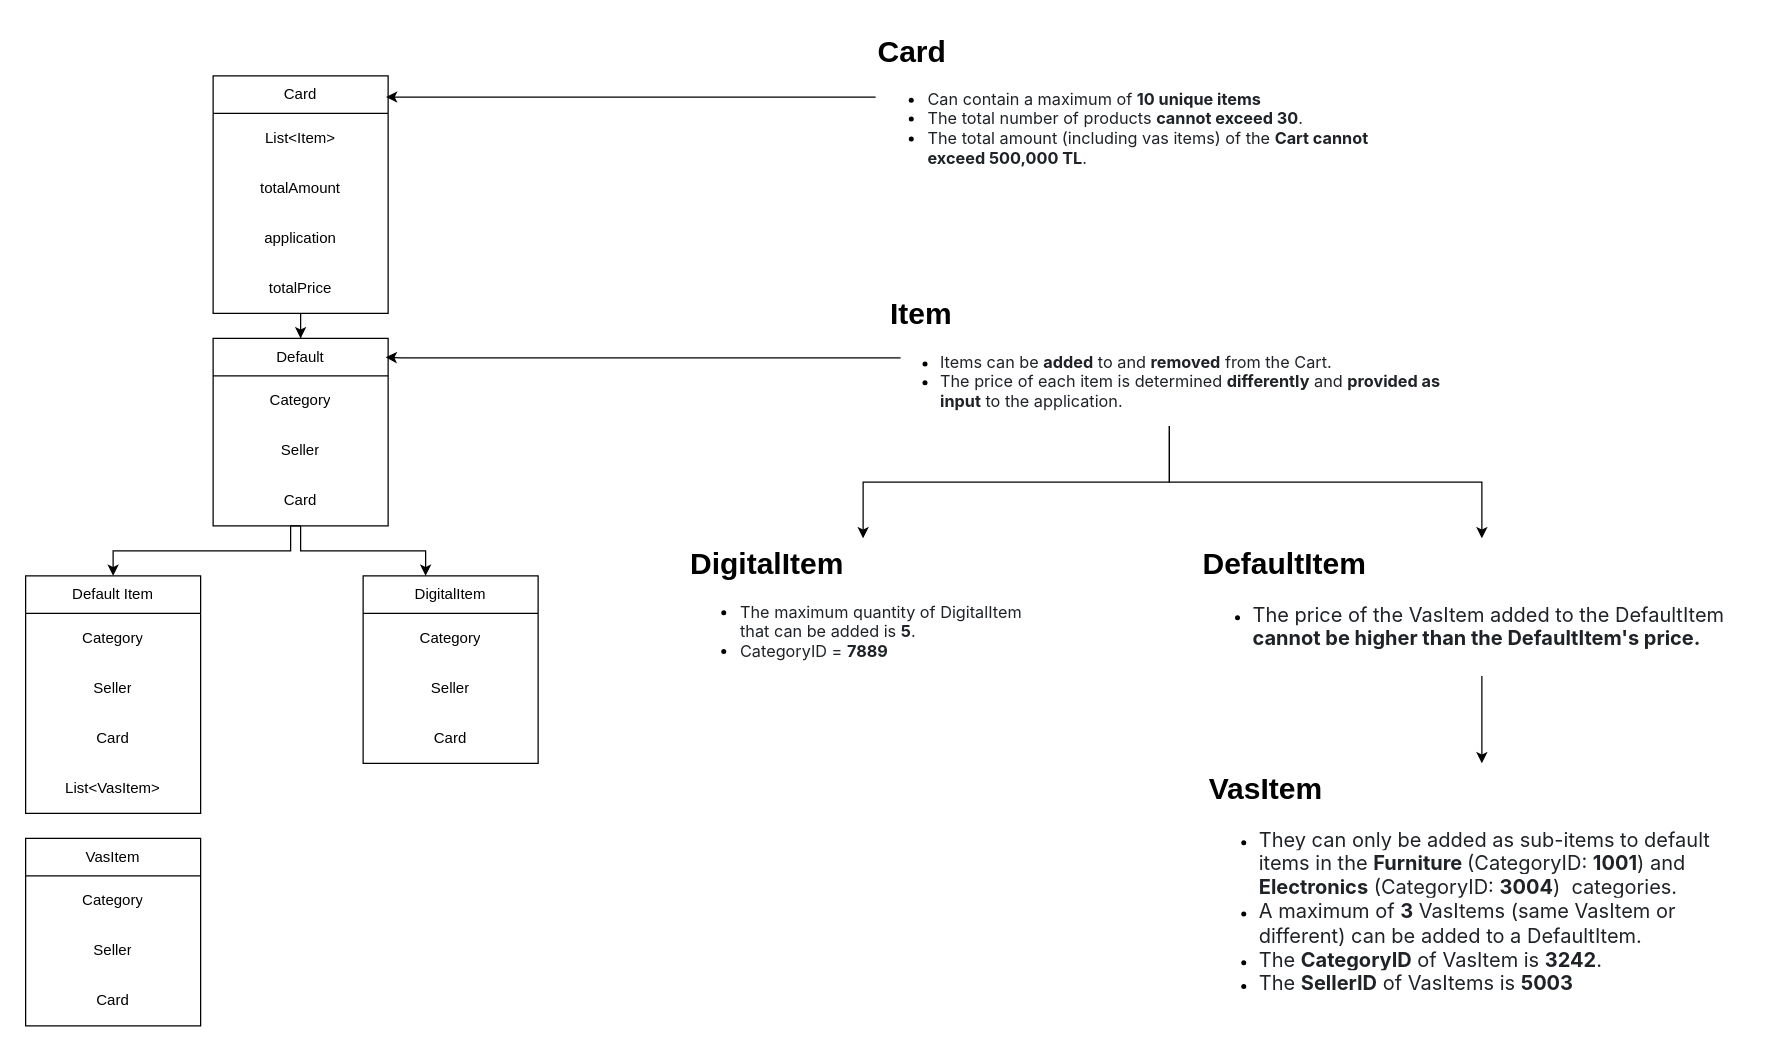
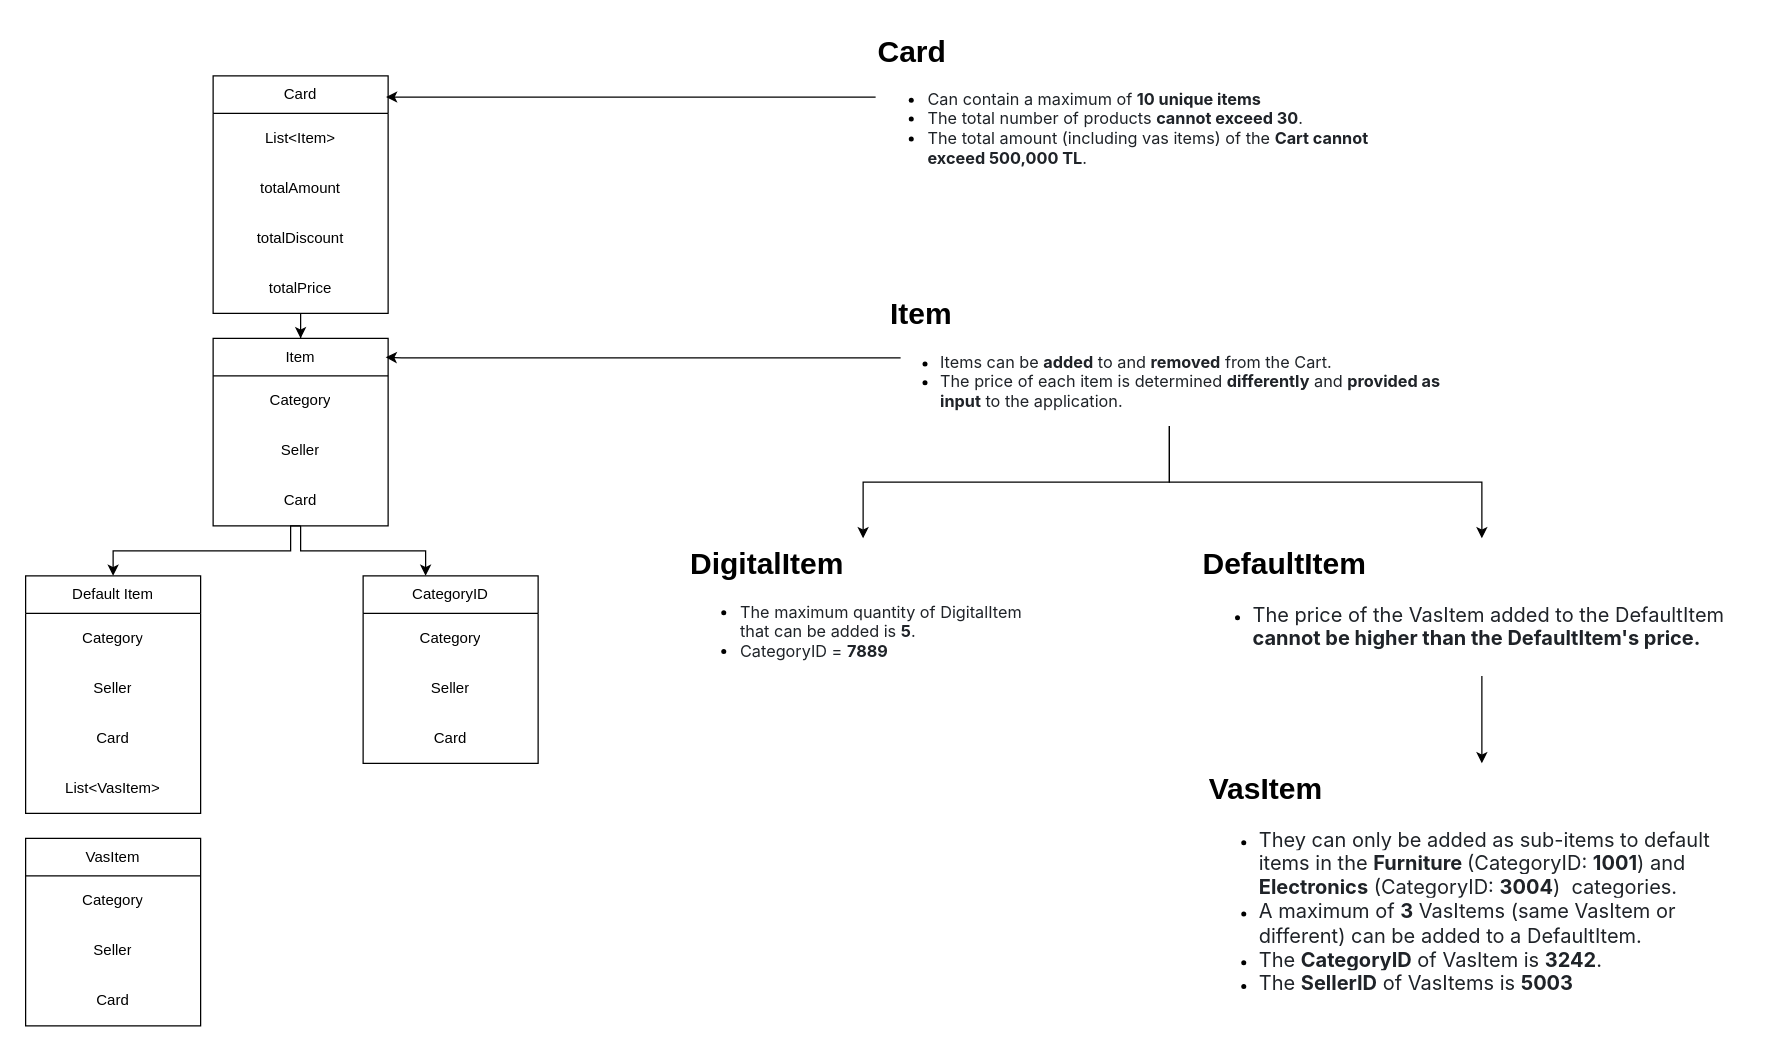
(301, 238) -> (301, 238)
(301, 357) -> (301, 357)
(451, 594) -> (451, 594)
